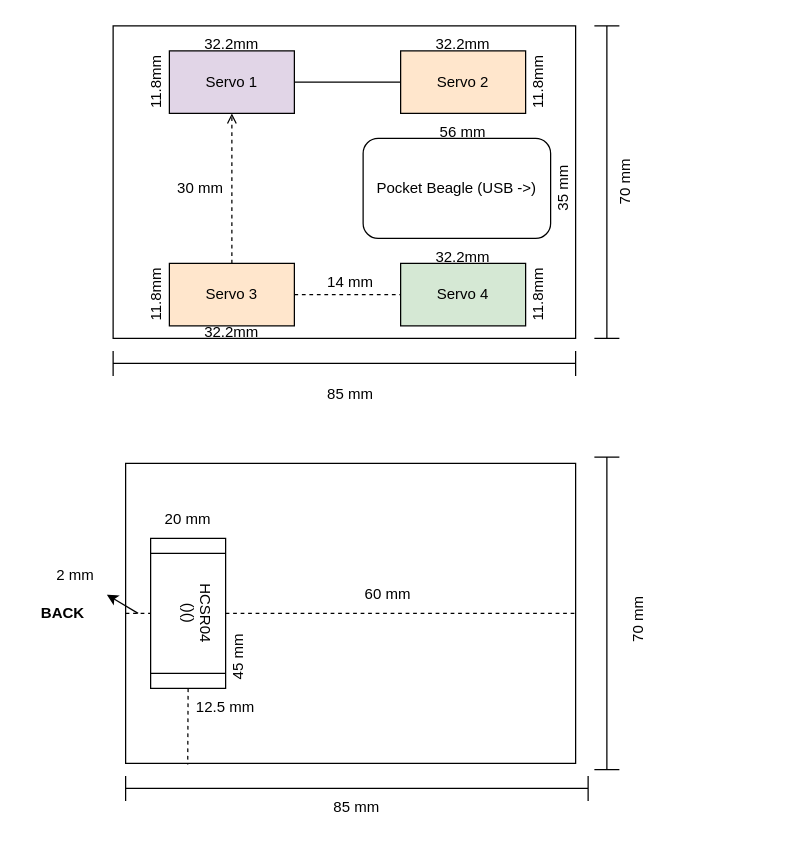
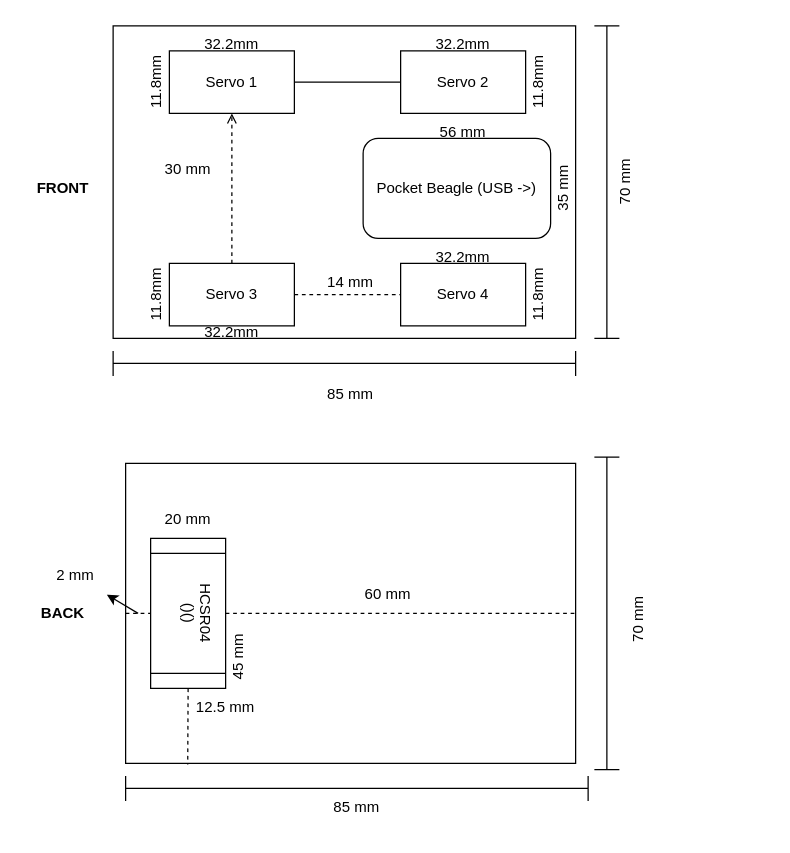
(232, 82) -> (232, 82)
(463, 82) -> (463, 82)
none -> (63, 188)
(201, 188) -> (188, 169)
(232, 294) -> (232, 294)
(463, 294) -> (463, 294)
